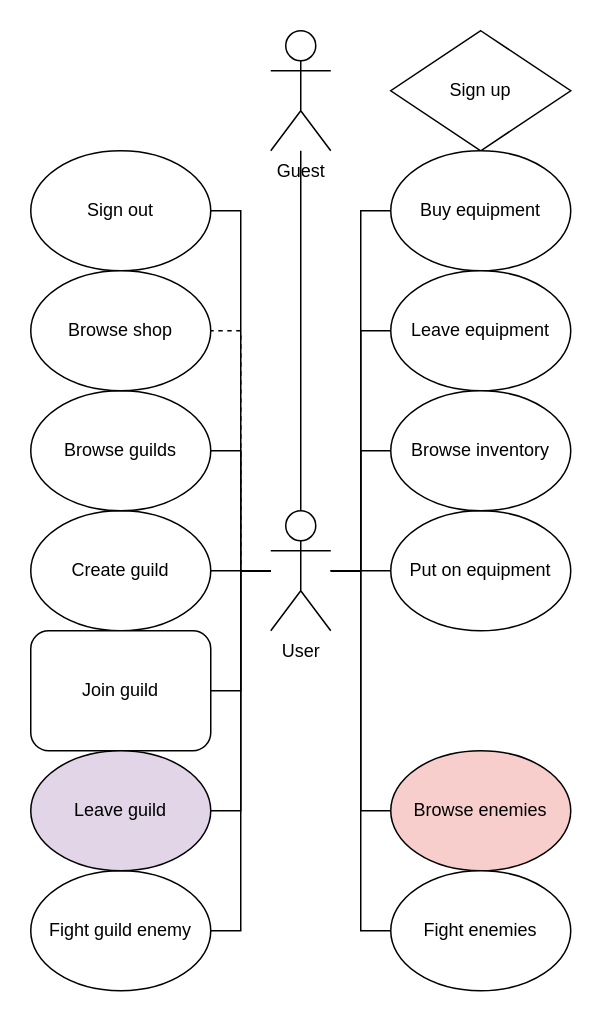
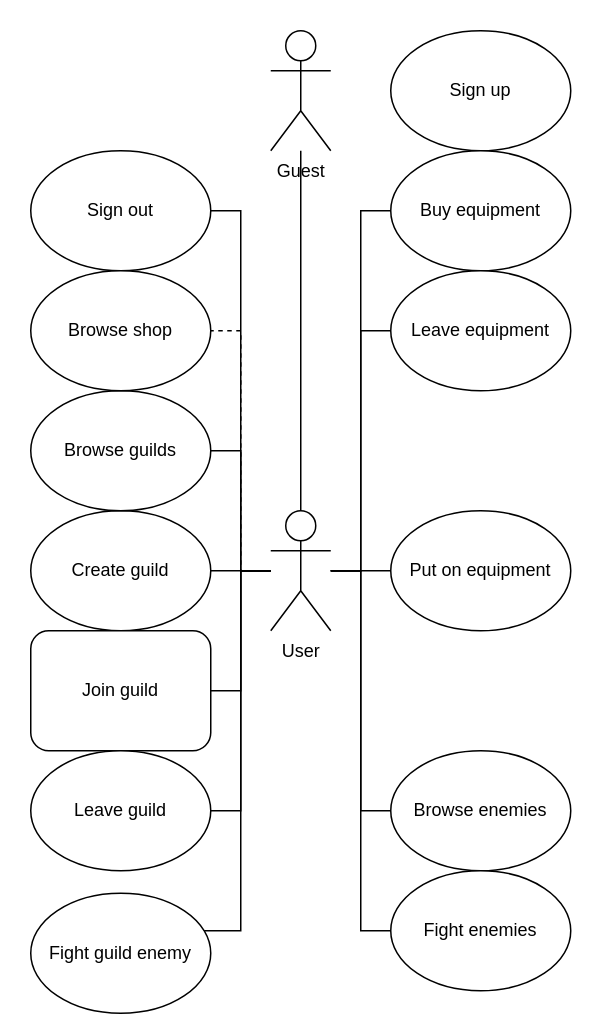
(481, 91) -> (481, 91)
(376, 451) -> none
(481, 451) -> none
(121, 811) -> (121, 811)
(481, 811) -> (481, 811)
(121, 931) -> (121, 953)
